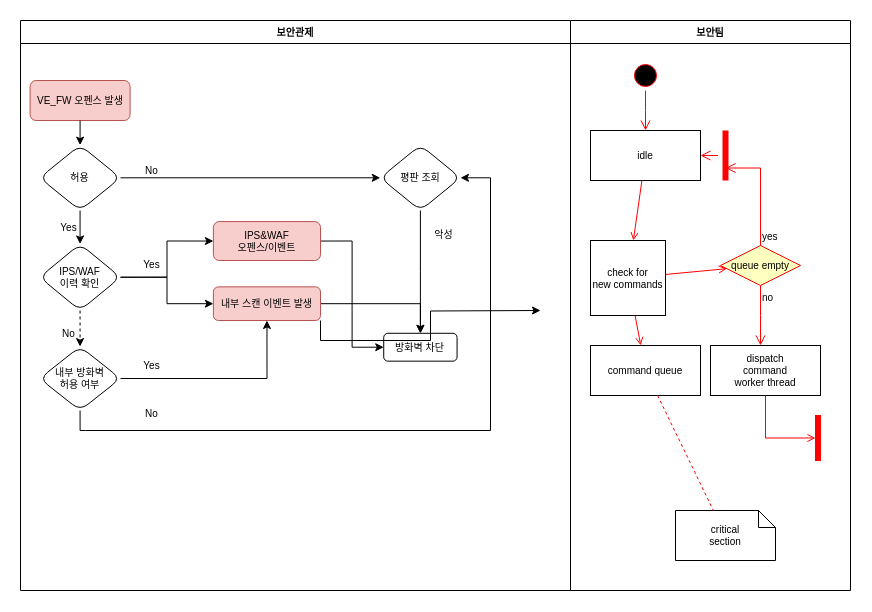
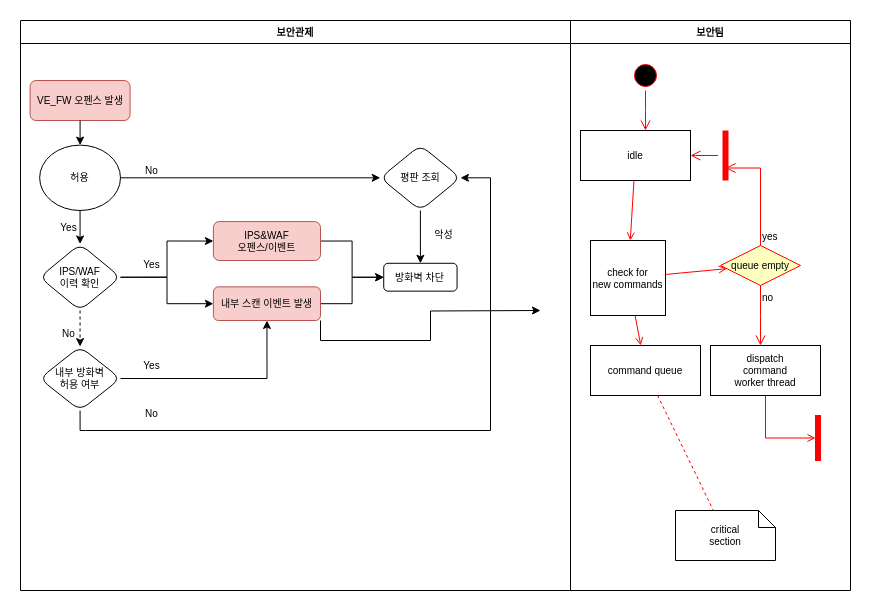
(646, 156) -> (636, 156)
(80, 178) -> (80, 178)
(420, 347) -> (420, 277)
